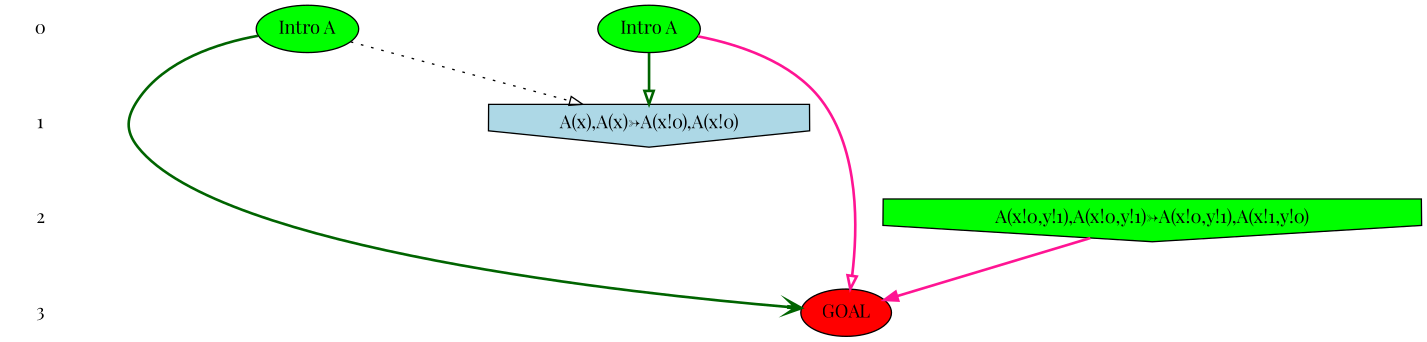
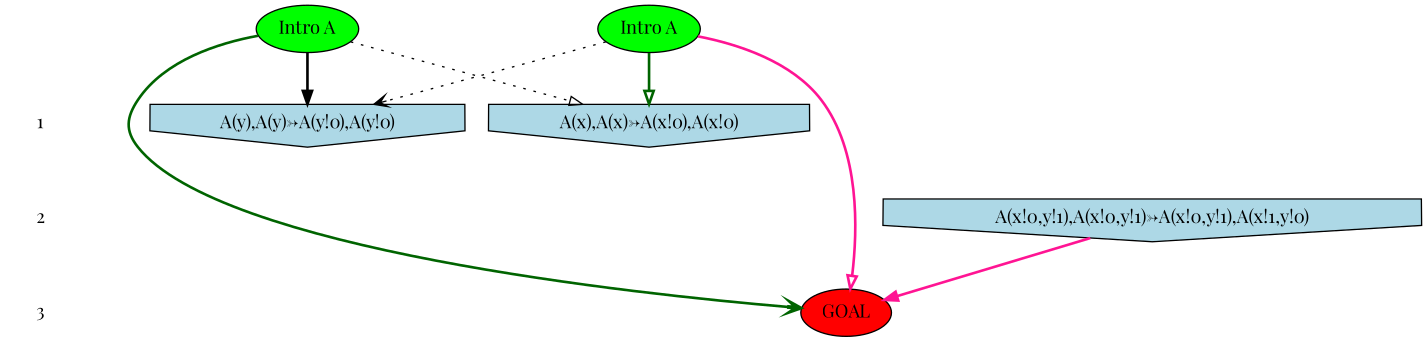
(41, 29) -> none
none -> (307, 124)
(1152, 218) -> (1152, 218)
